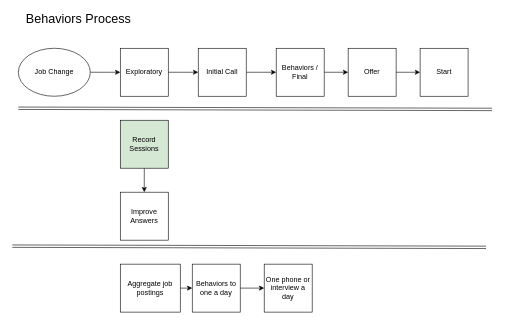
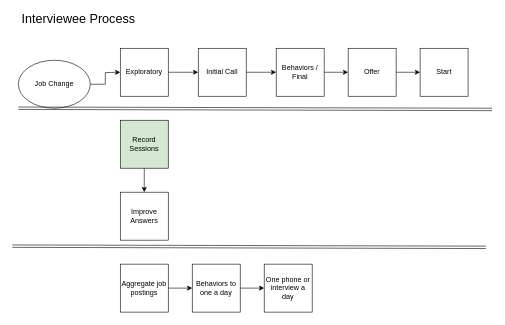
(79, 18) -> (79, 18)
(54, 72) -> (54, 84)
(150, 288) -> (144, 288)
